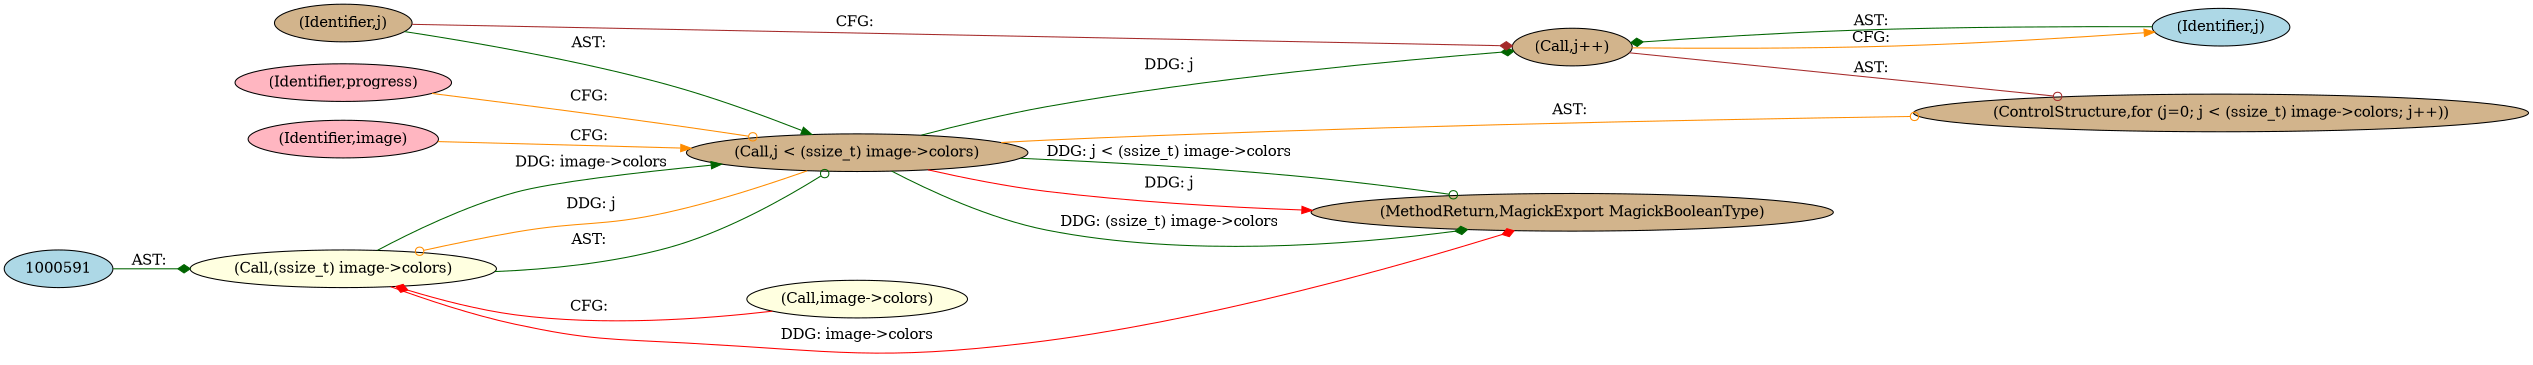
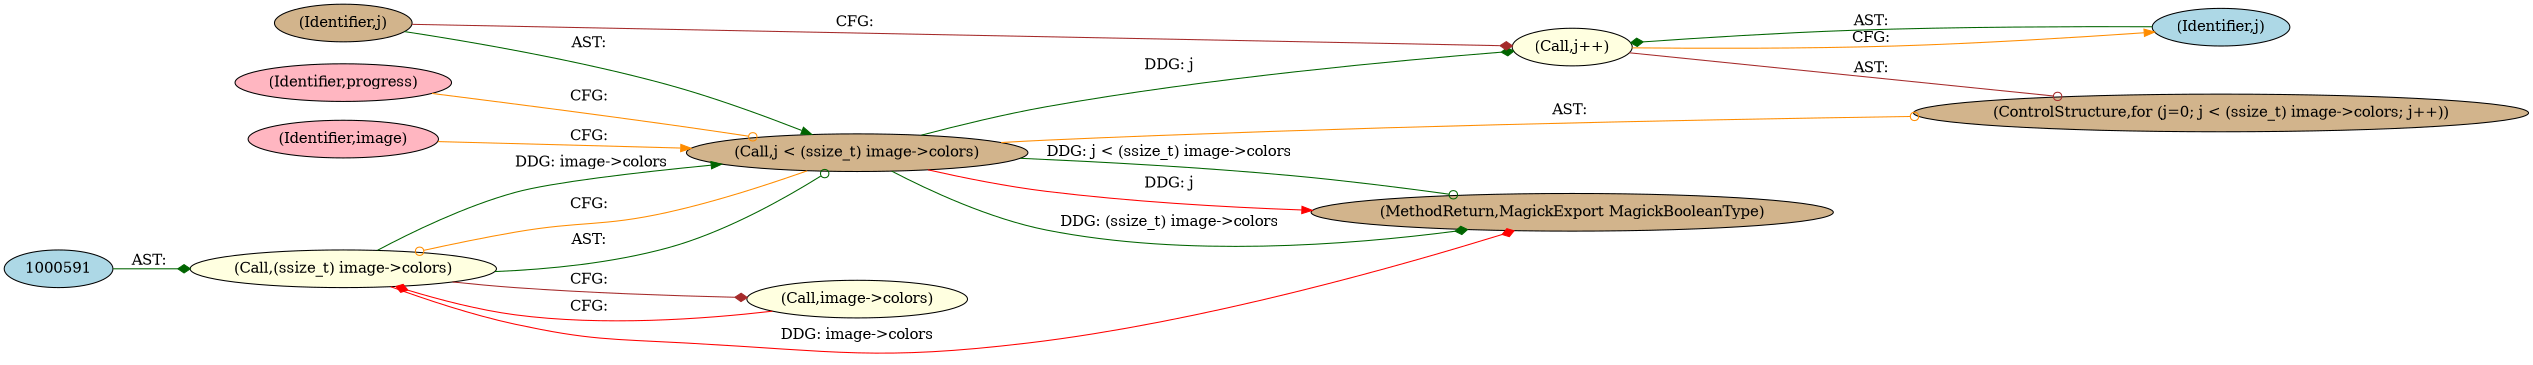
(1572, 47) -> (1572, 47)
(591, 204) -> (591, 204)
none -> (593, 292)
